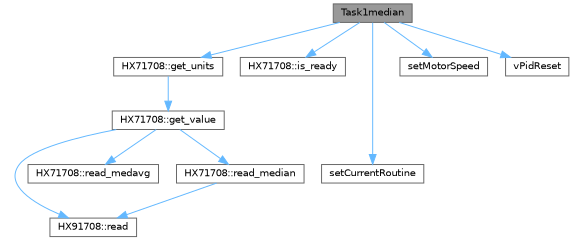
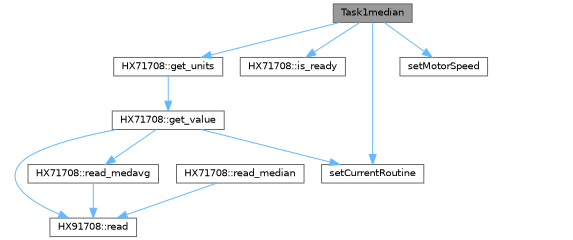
(537, 67) -> none
(200, 144) -> (266, 146)
none -> (93, 196)
